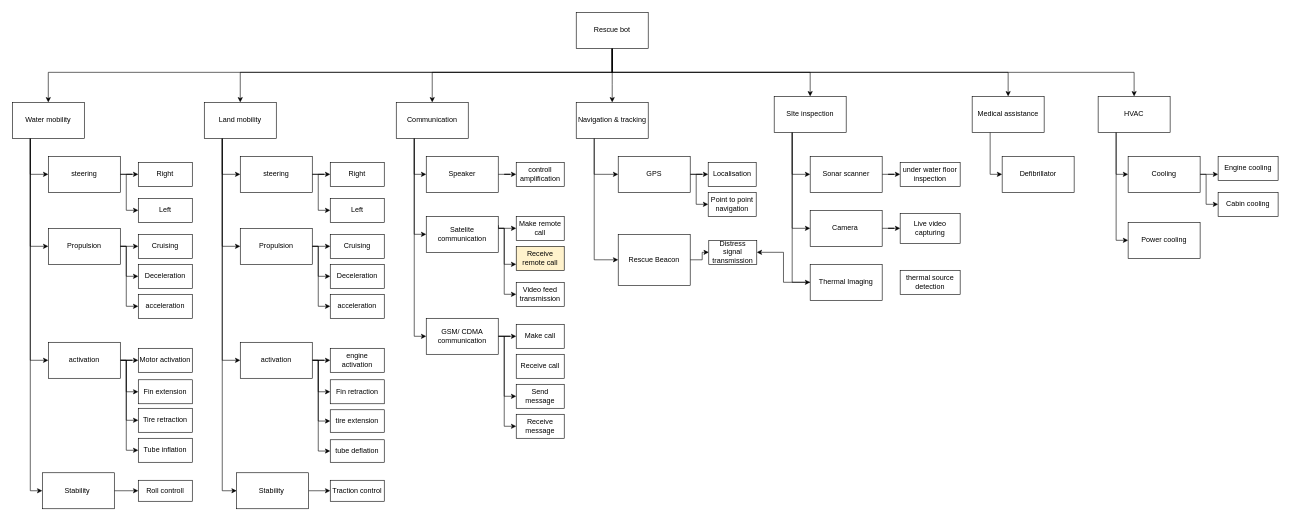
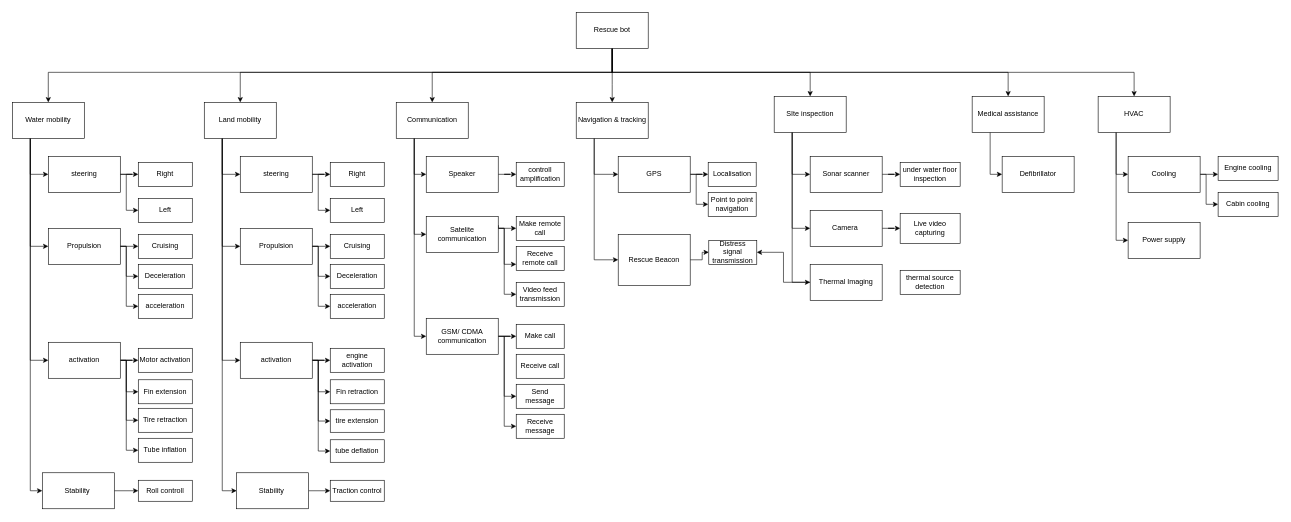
(1164, 240) -> (1164, 240)
(540, 258) -> (540, 258)
